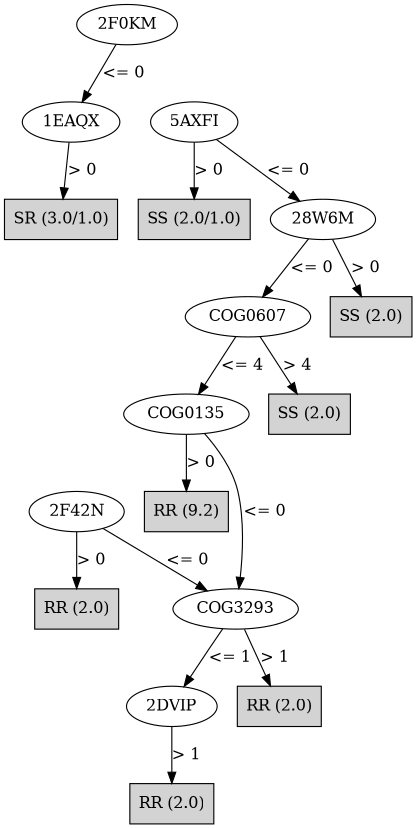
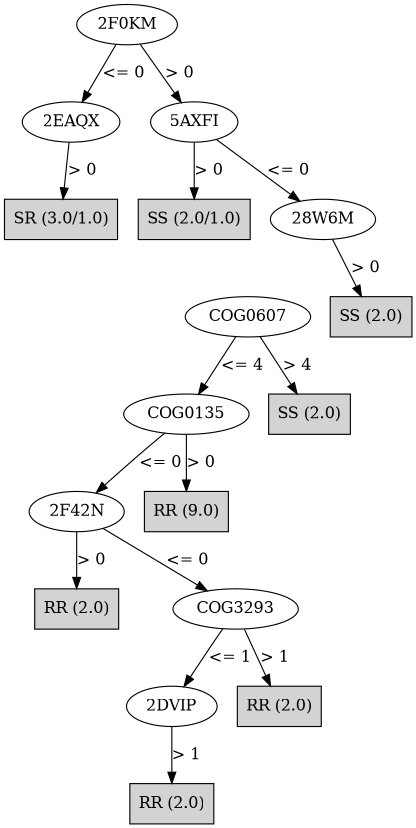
none -> (158, 69)
(71, 122) -> (71, 122)
(289, 264) -> none
(240, 501) -> (135, 459)
(186, 512) -> (186, 512)
